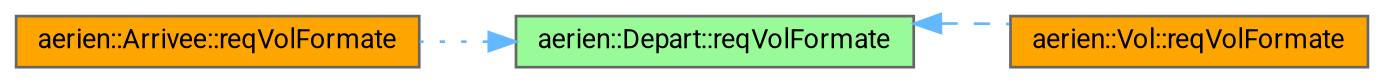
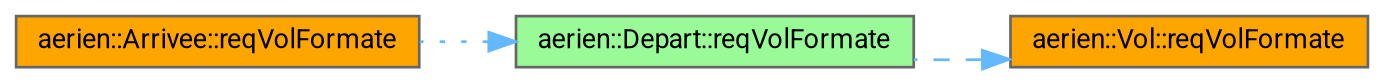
(975, 24) -> (948, 60)
